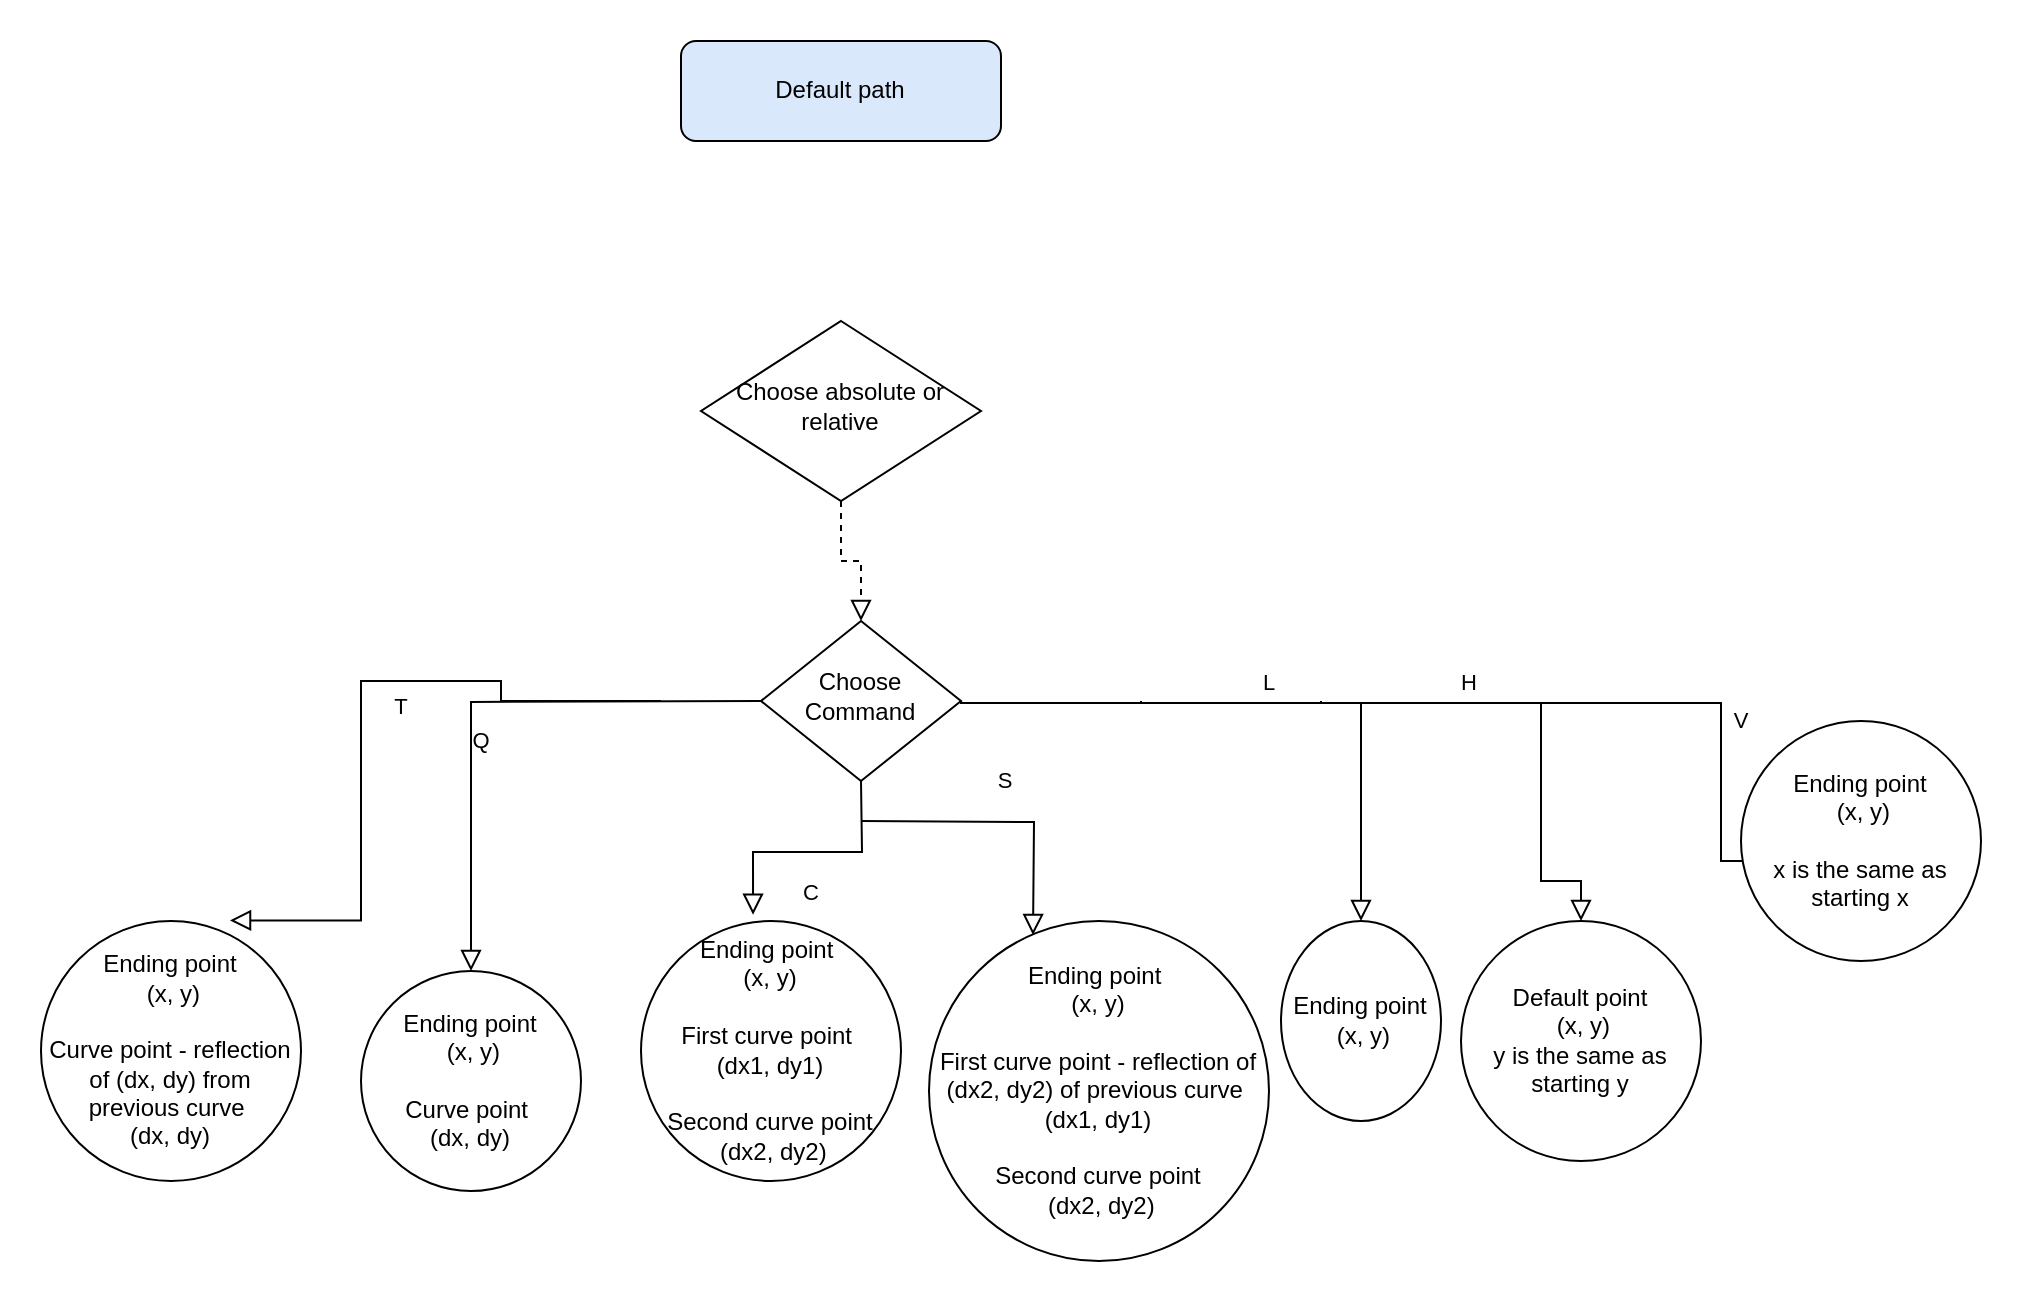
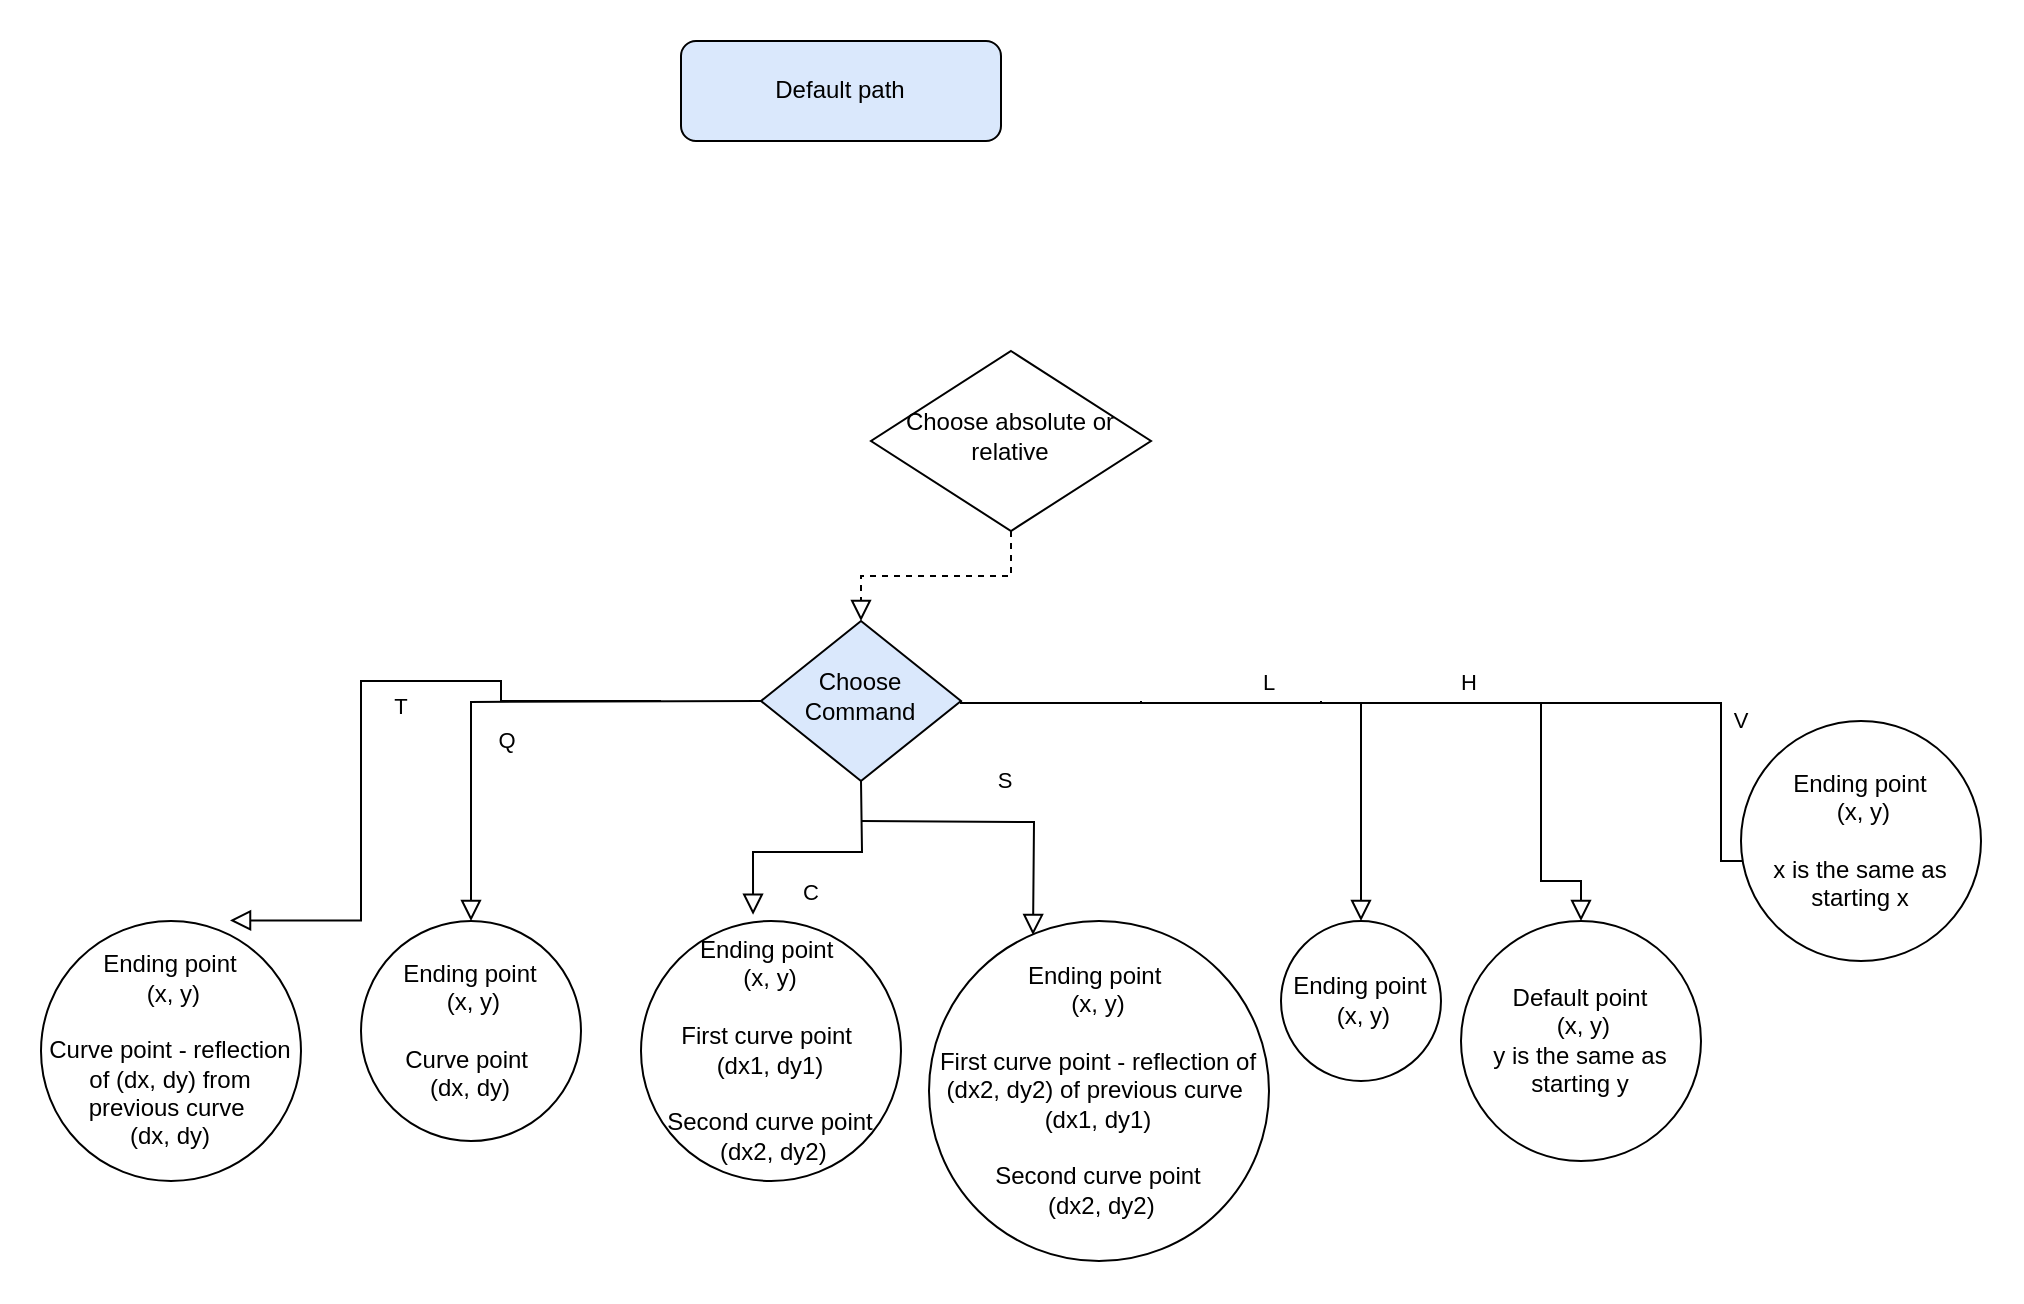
(841, 411) -> (1011, 441)
(861, 701) -> (861, 701)
(1361, 1021) -> (1361, 1001)
(471, 1081) -> (471, 1031)
